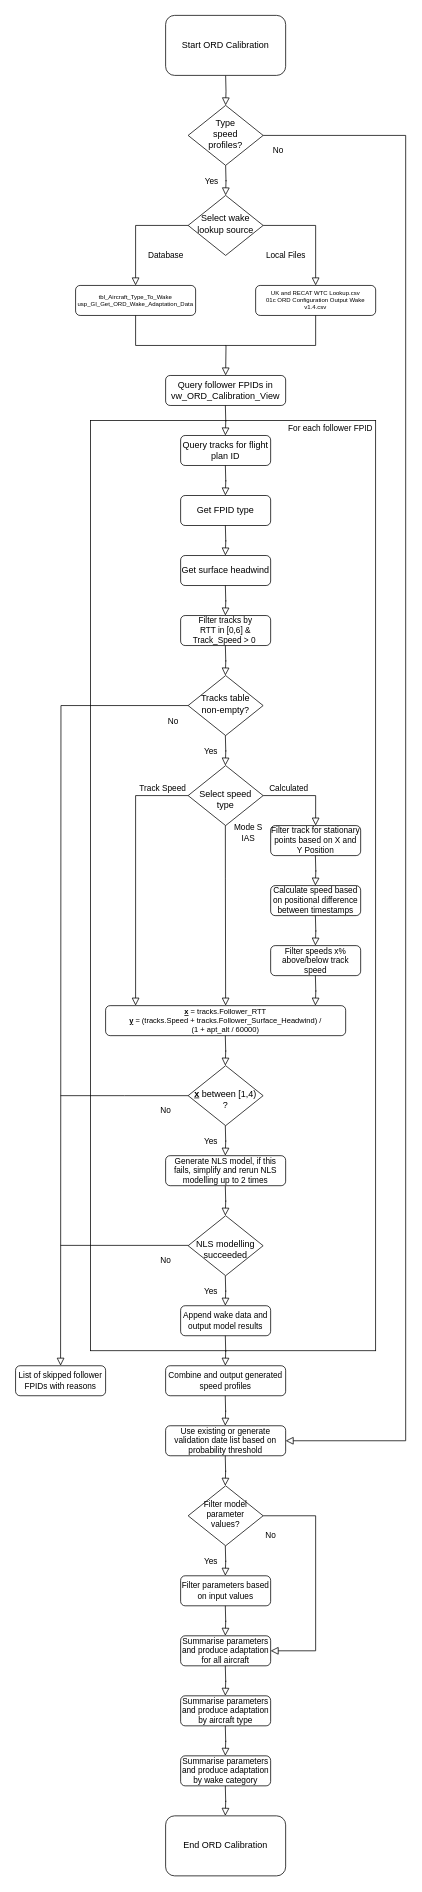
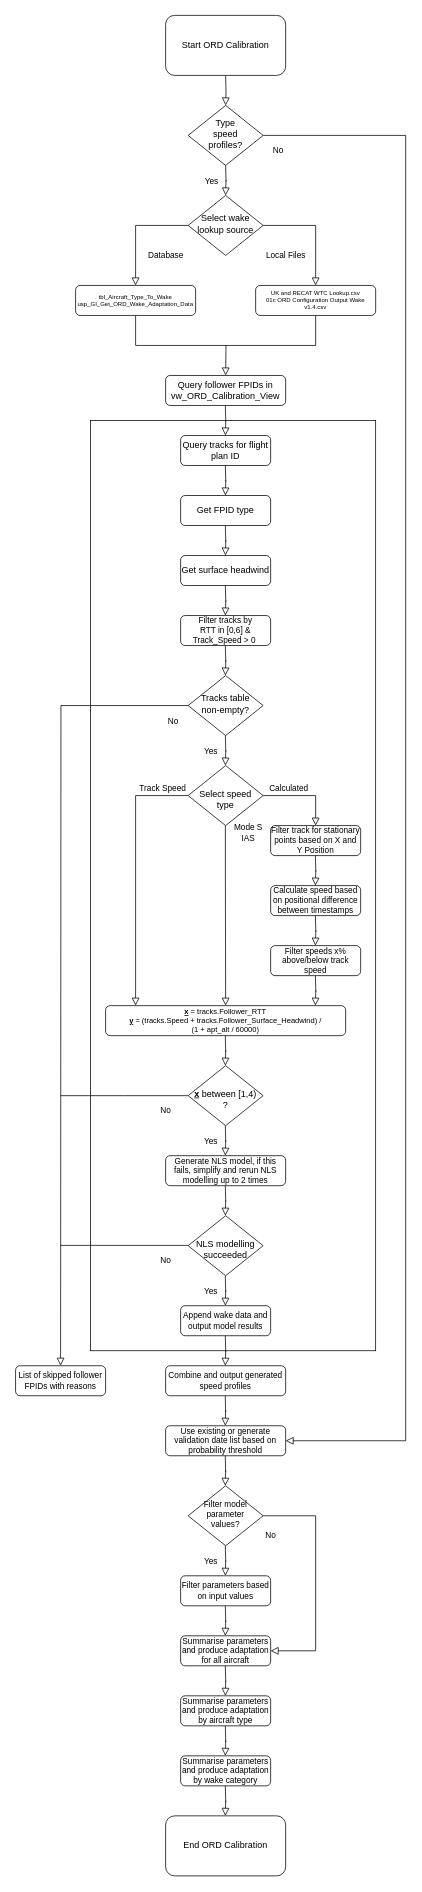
(330, 428) -> none
